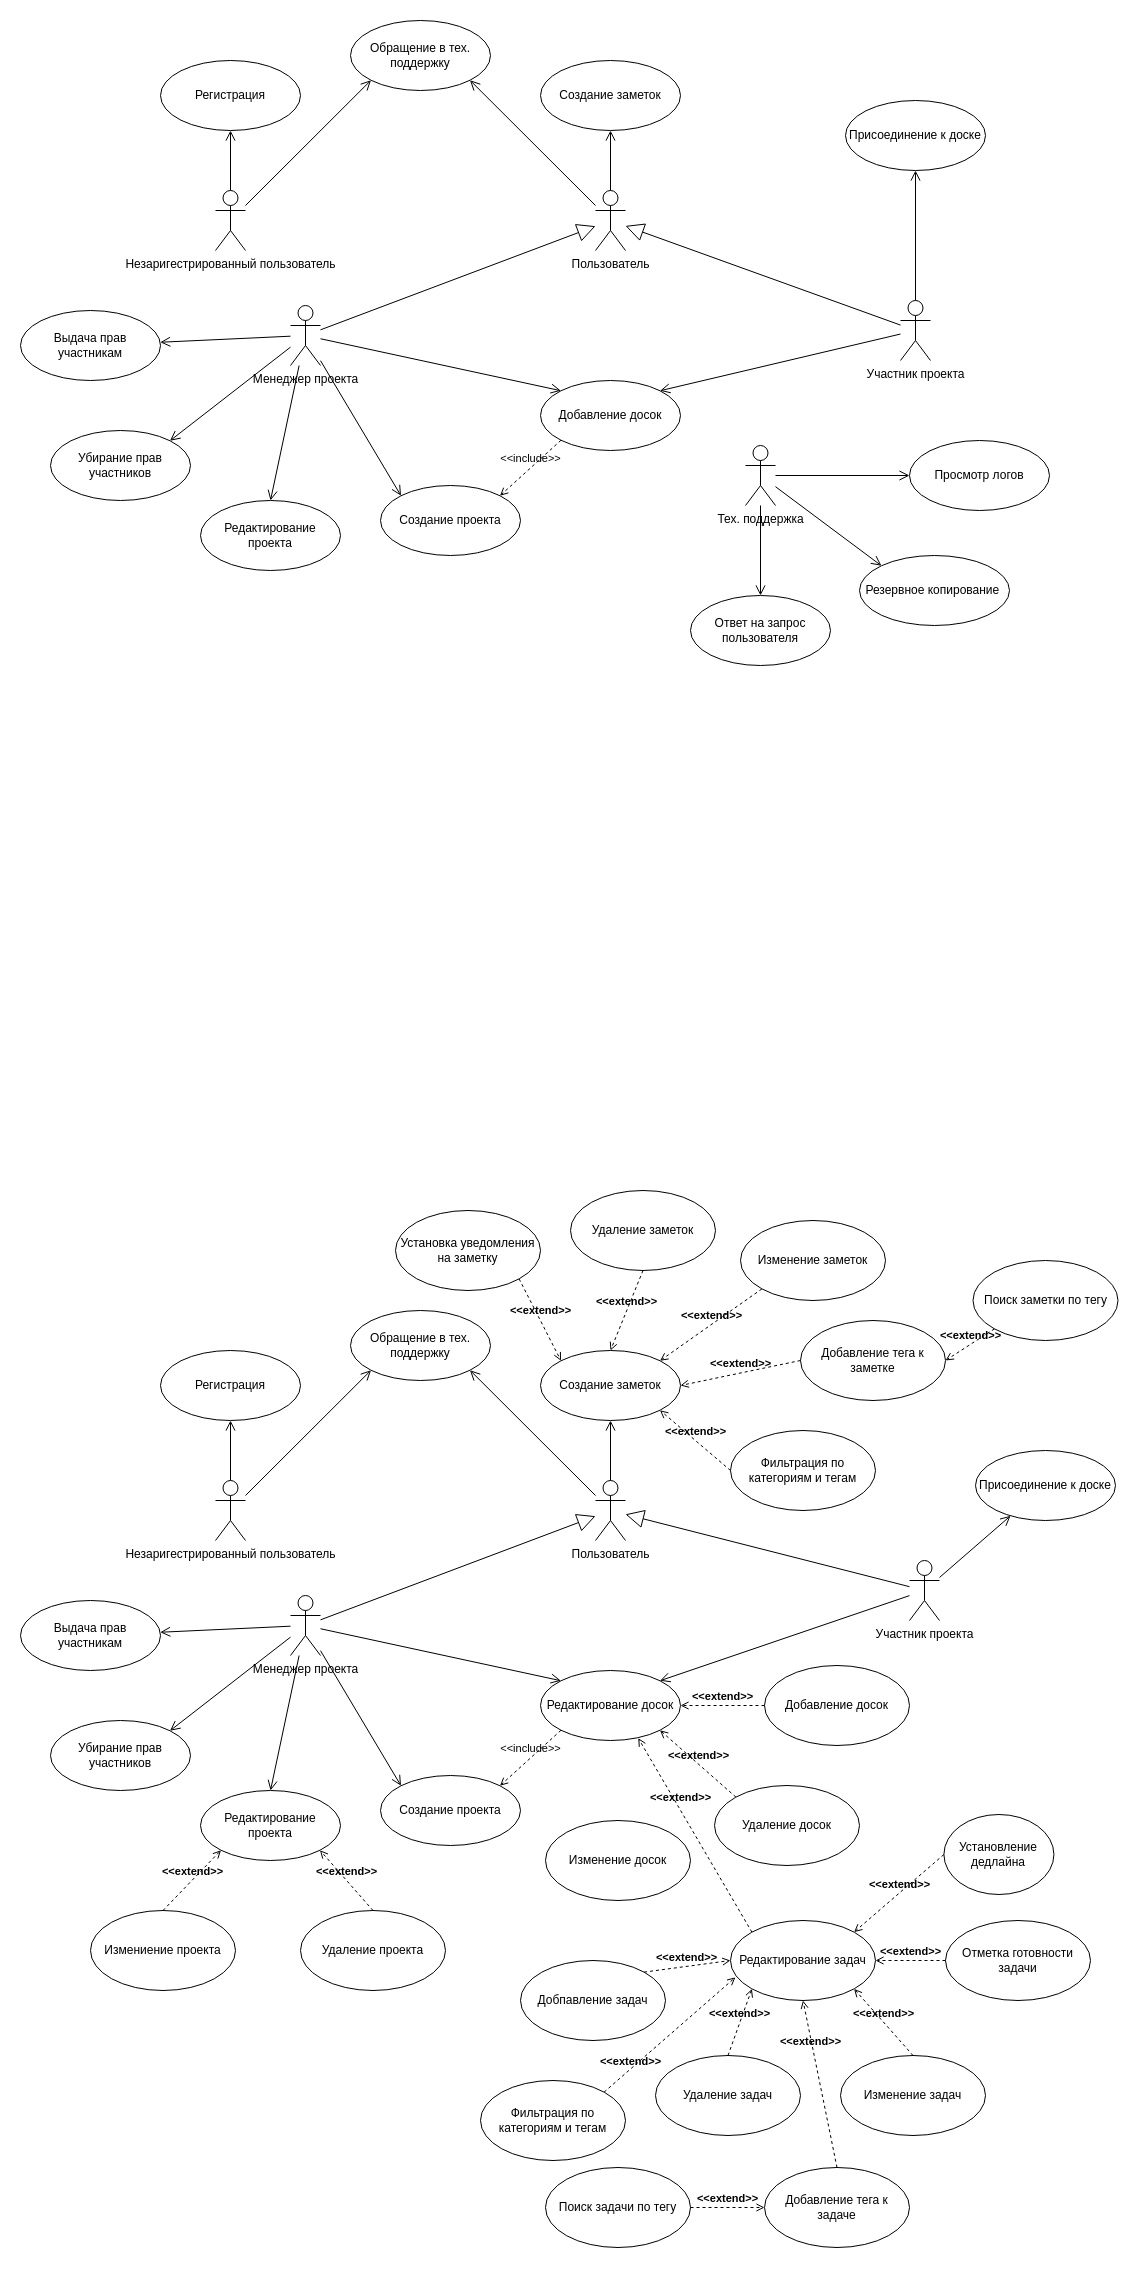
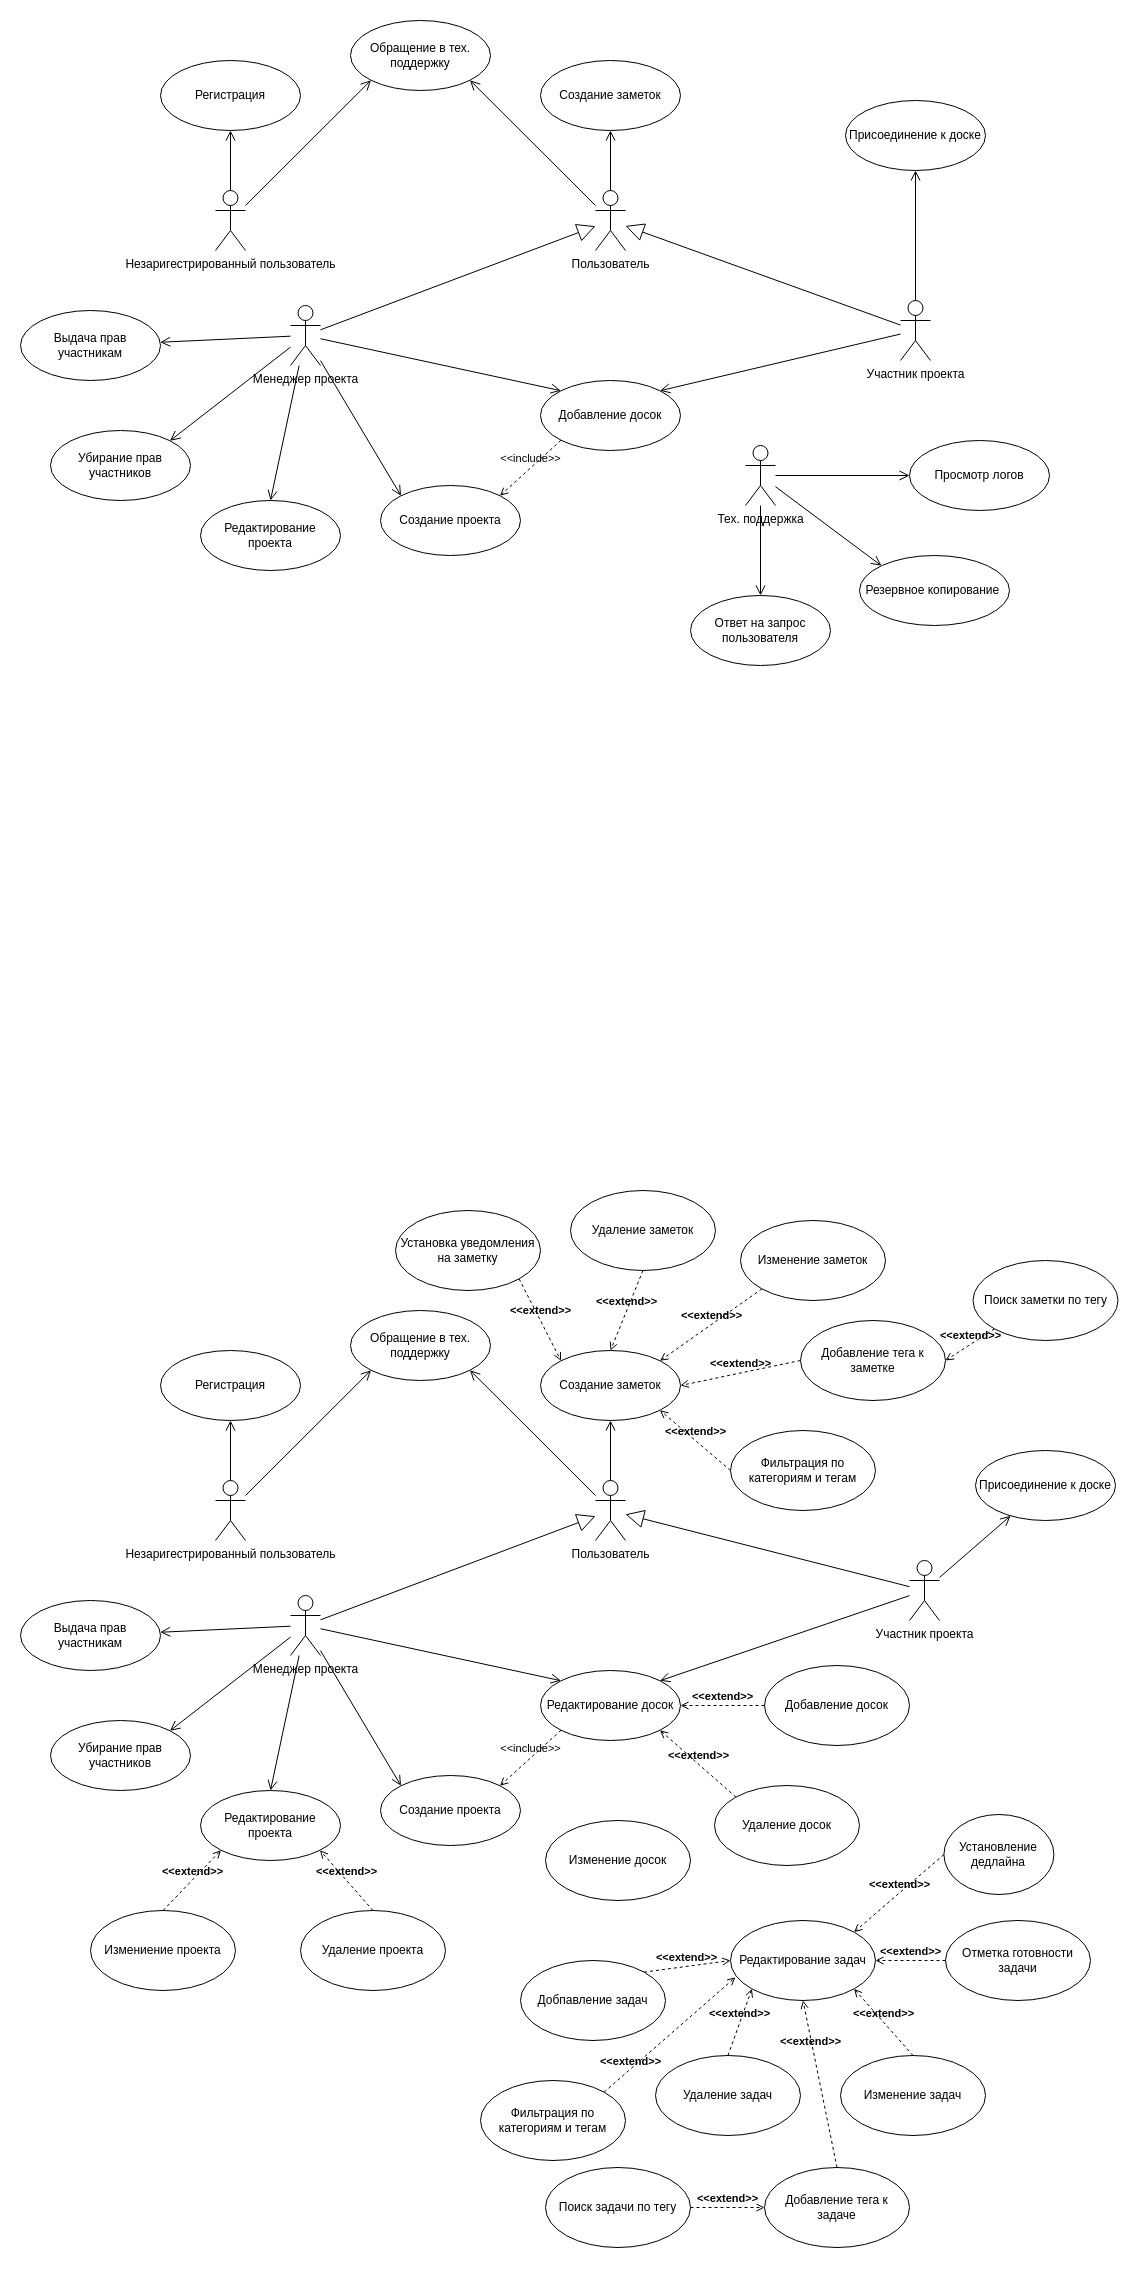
(696, 1836) -> none
